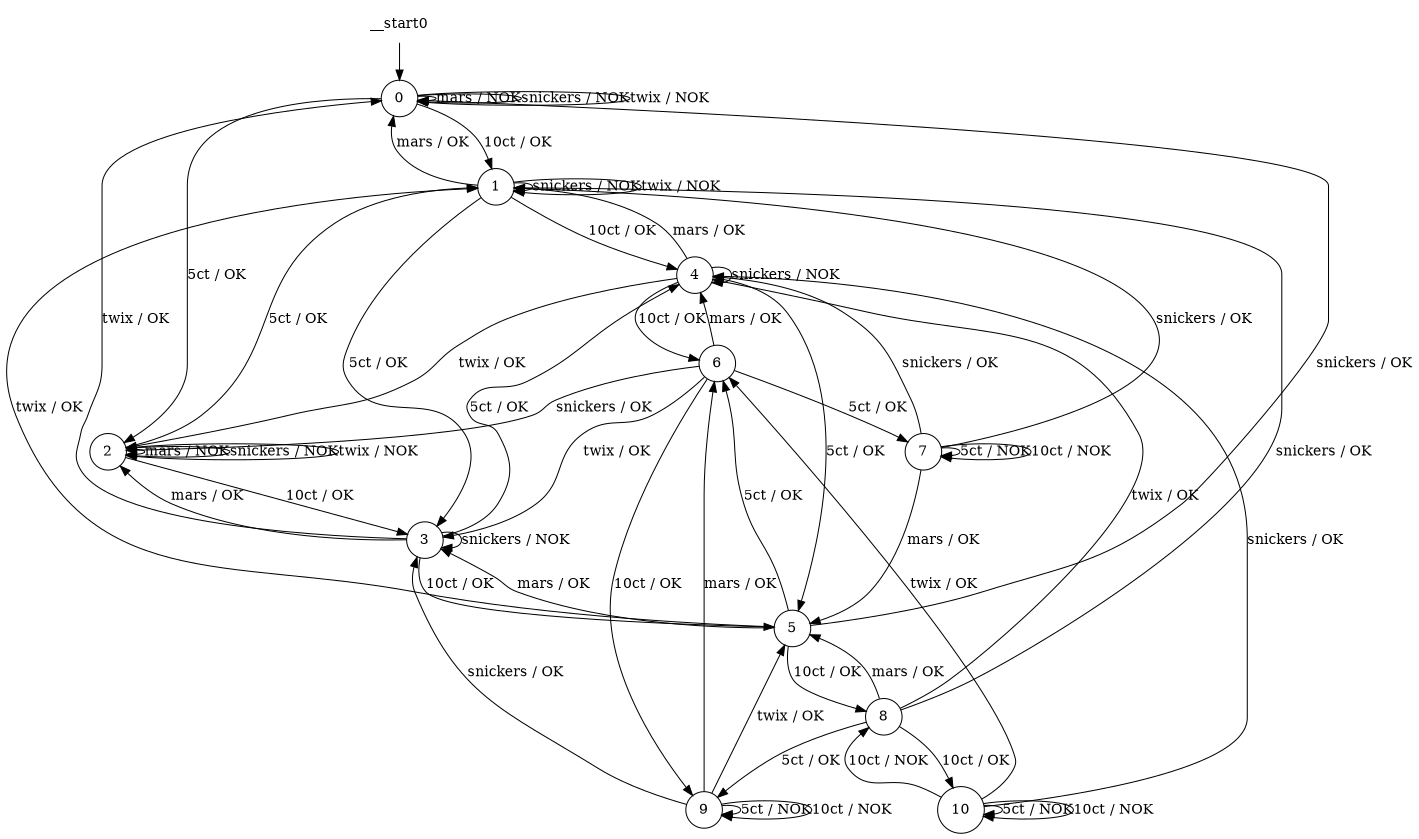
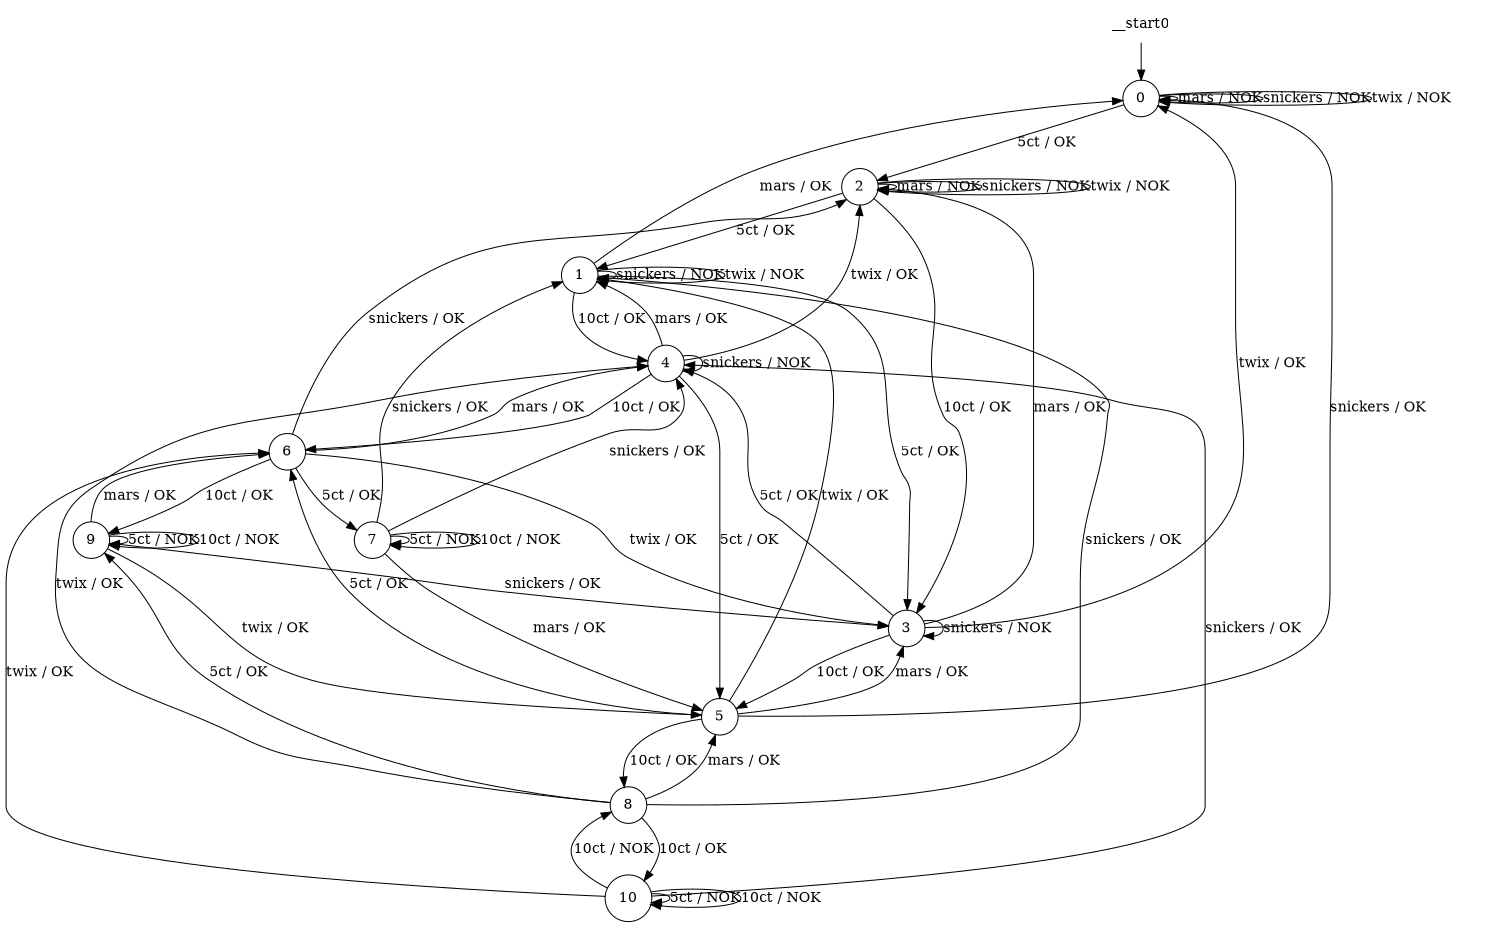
(460, 124) -> none
